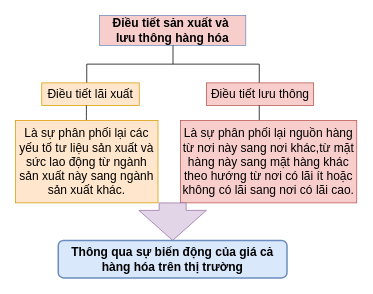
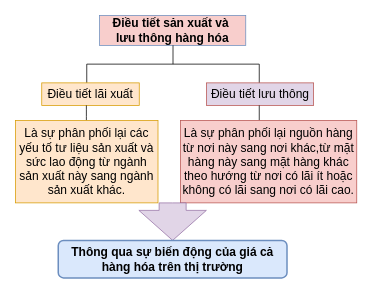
(260, 94) -> (260, 94)
